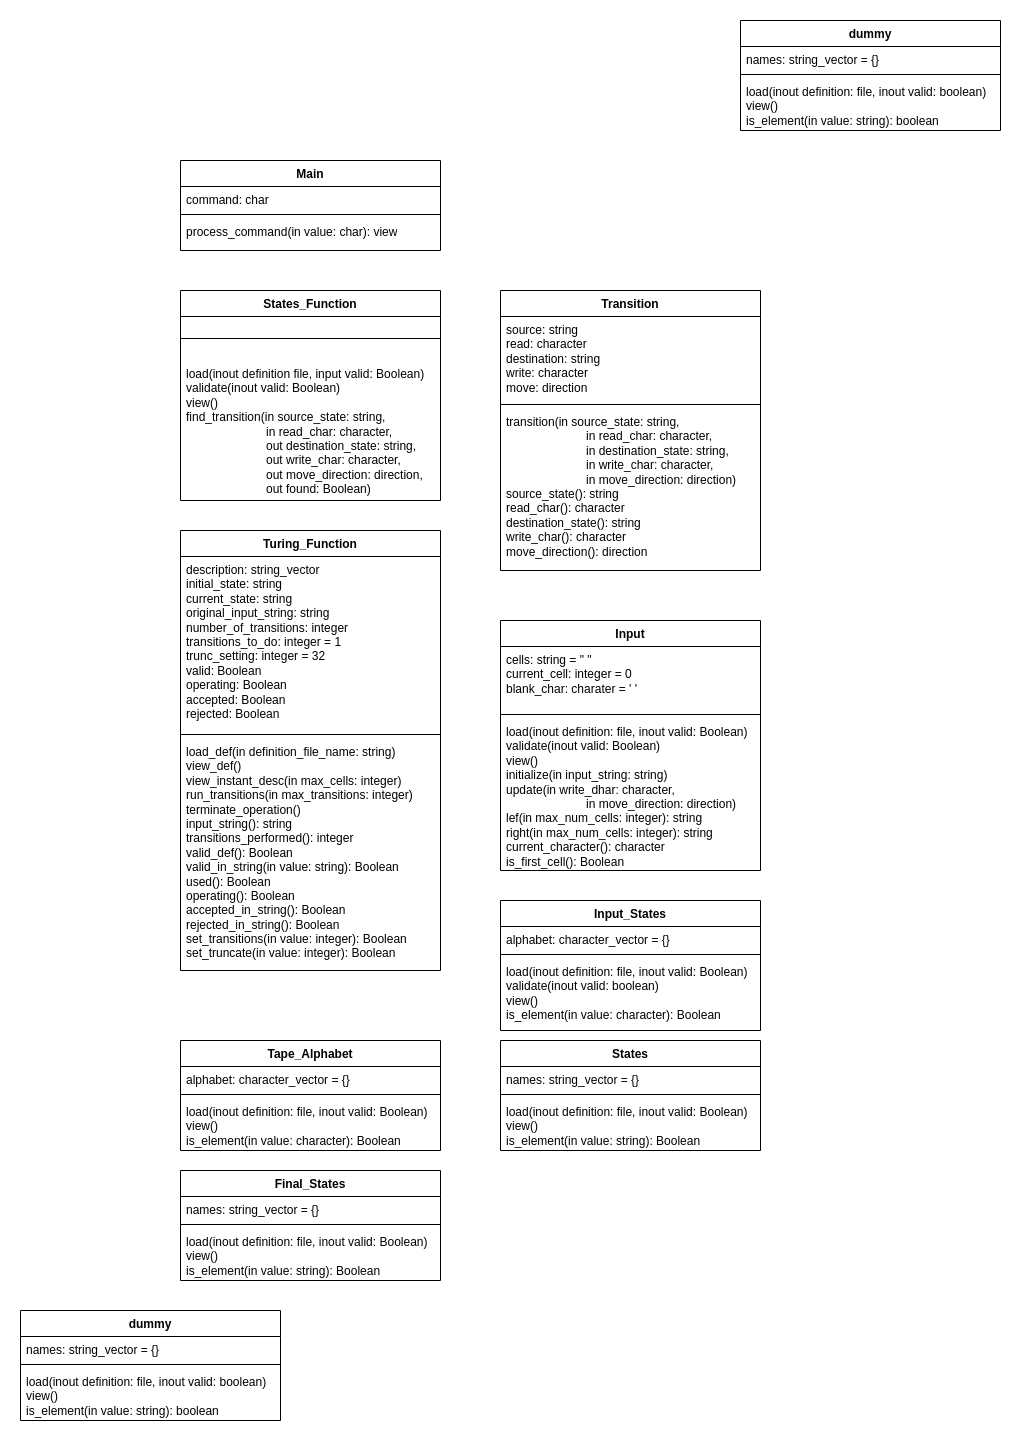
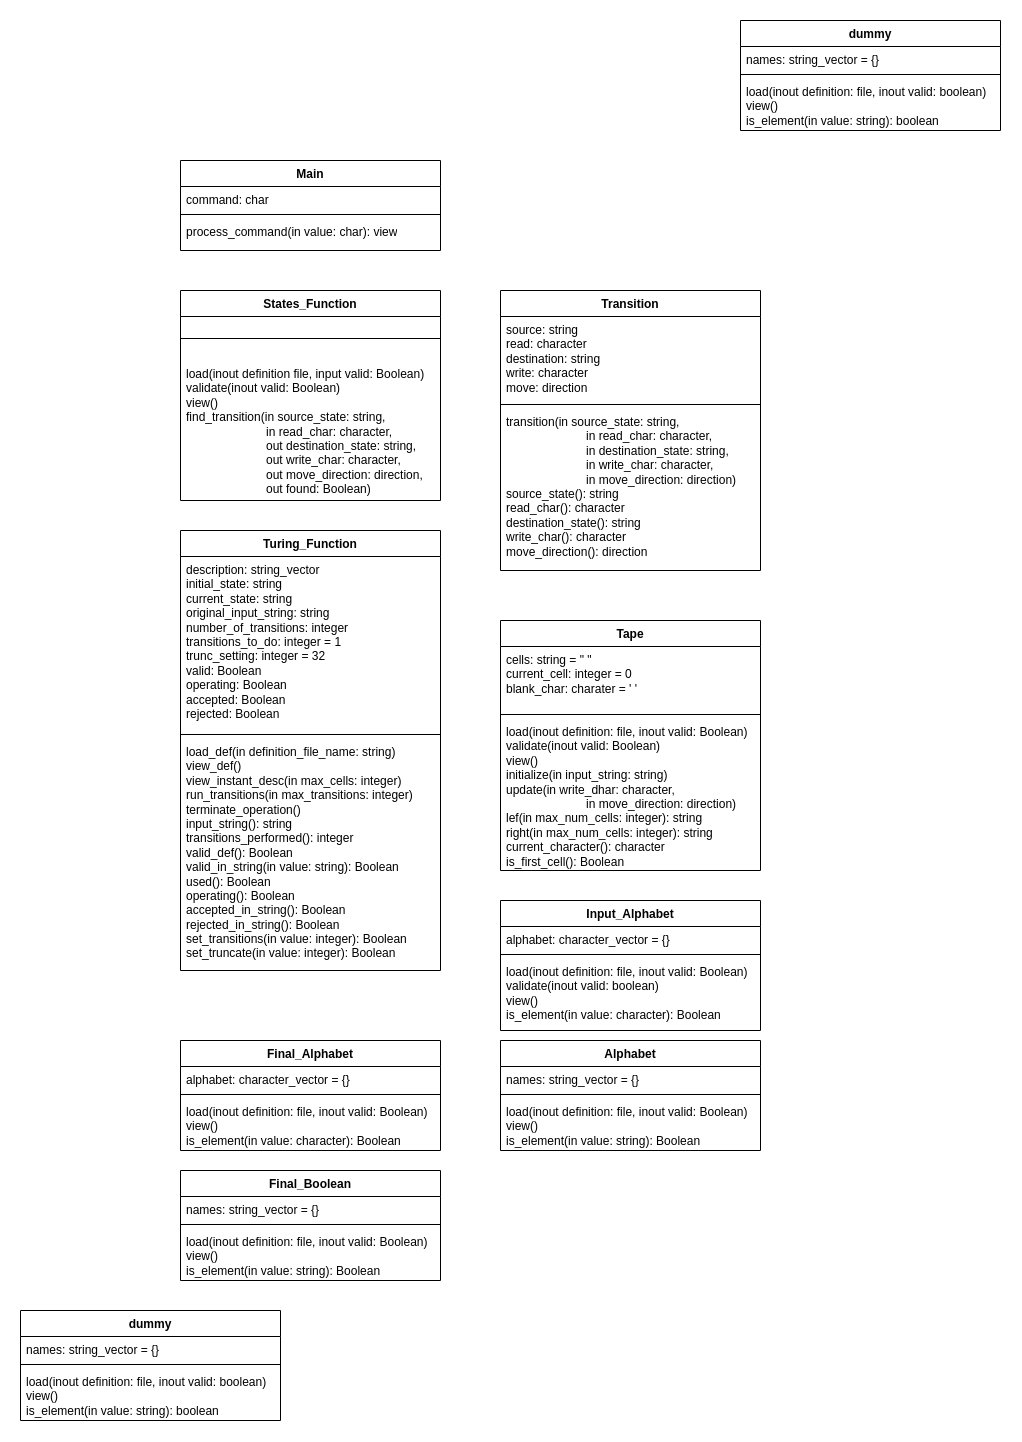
(631, 635) -> (631, 635)
(631, 915) -> (631, 915)
(311, 1055) -> (311, 1055)
(631, 1055) -> (631, 1055)
(311, 1185) -> (311, 1185)
